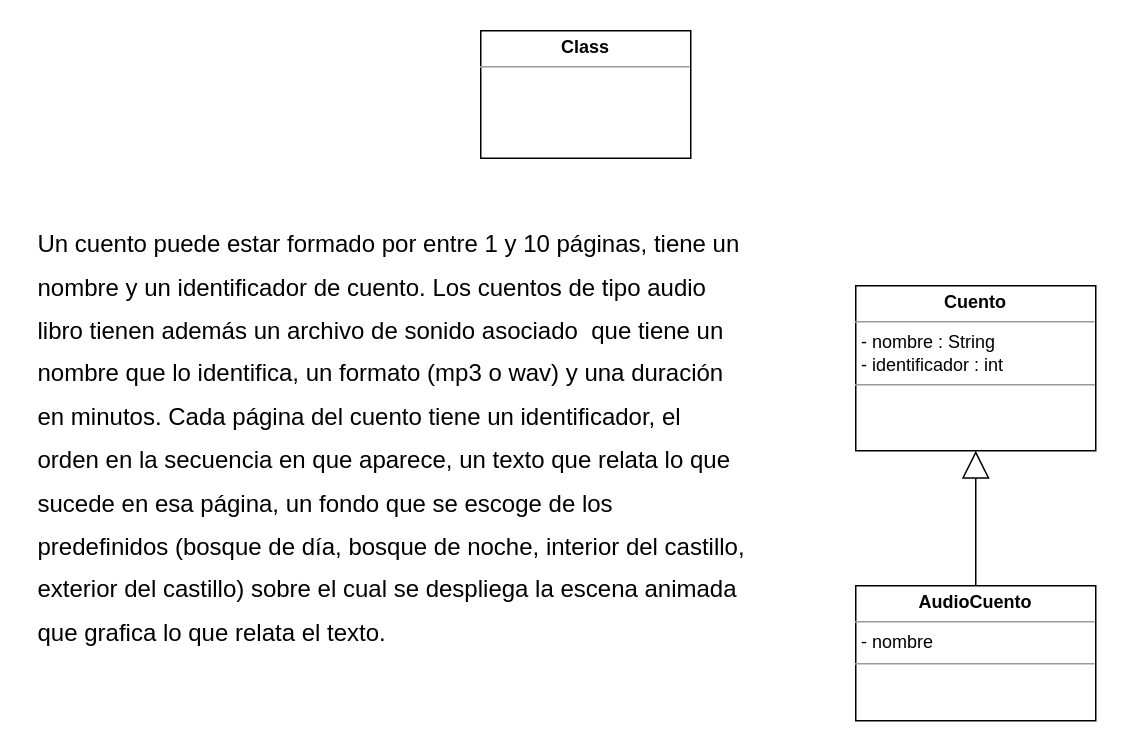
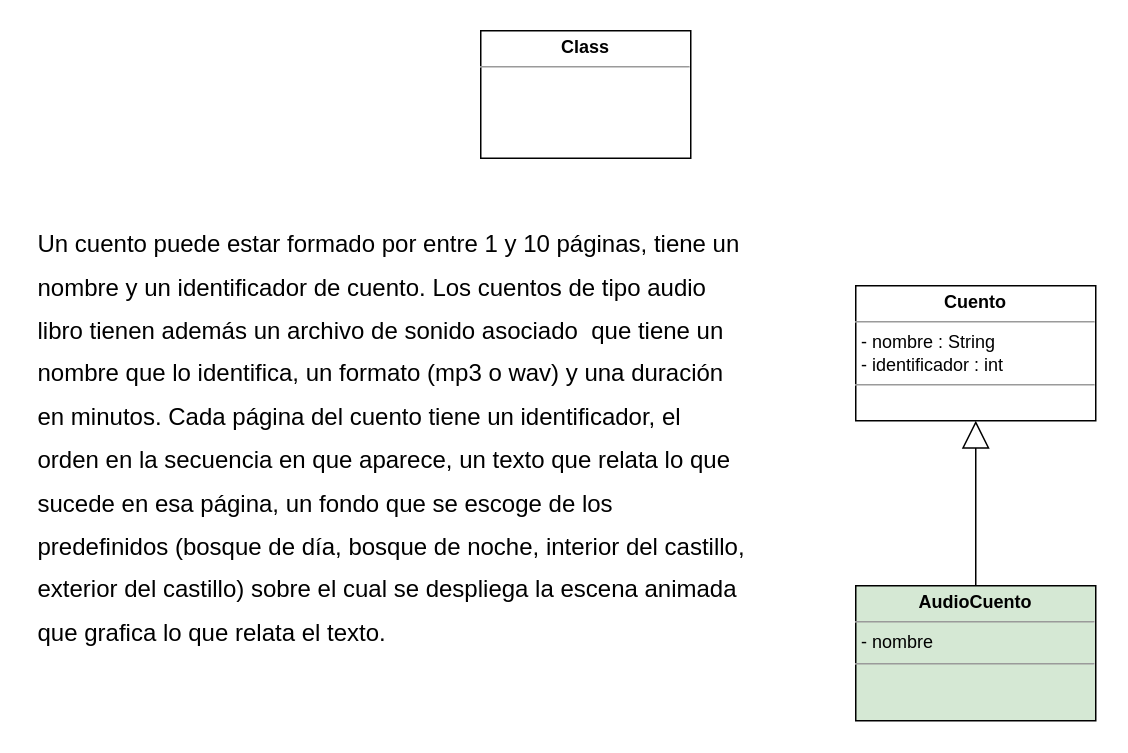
(976, 368) -> (976, 353)
(976, 653) -> (976, 653)
